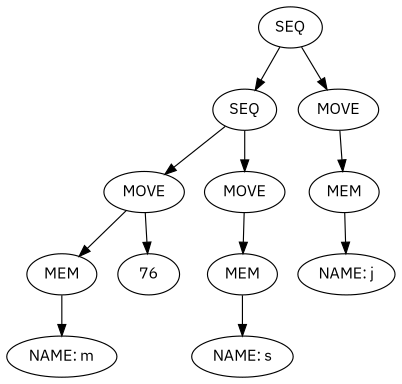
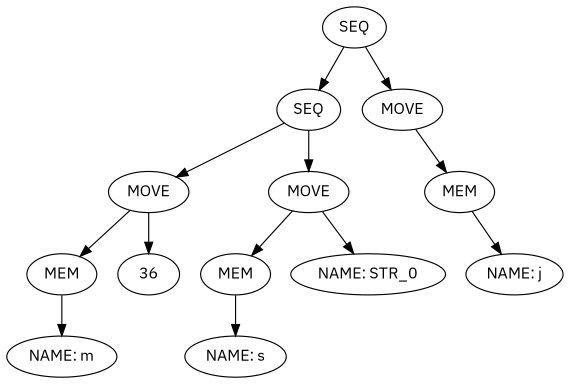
(149, 274) -> (149, 274)
none -> (368, 274)
